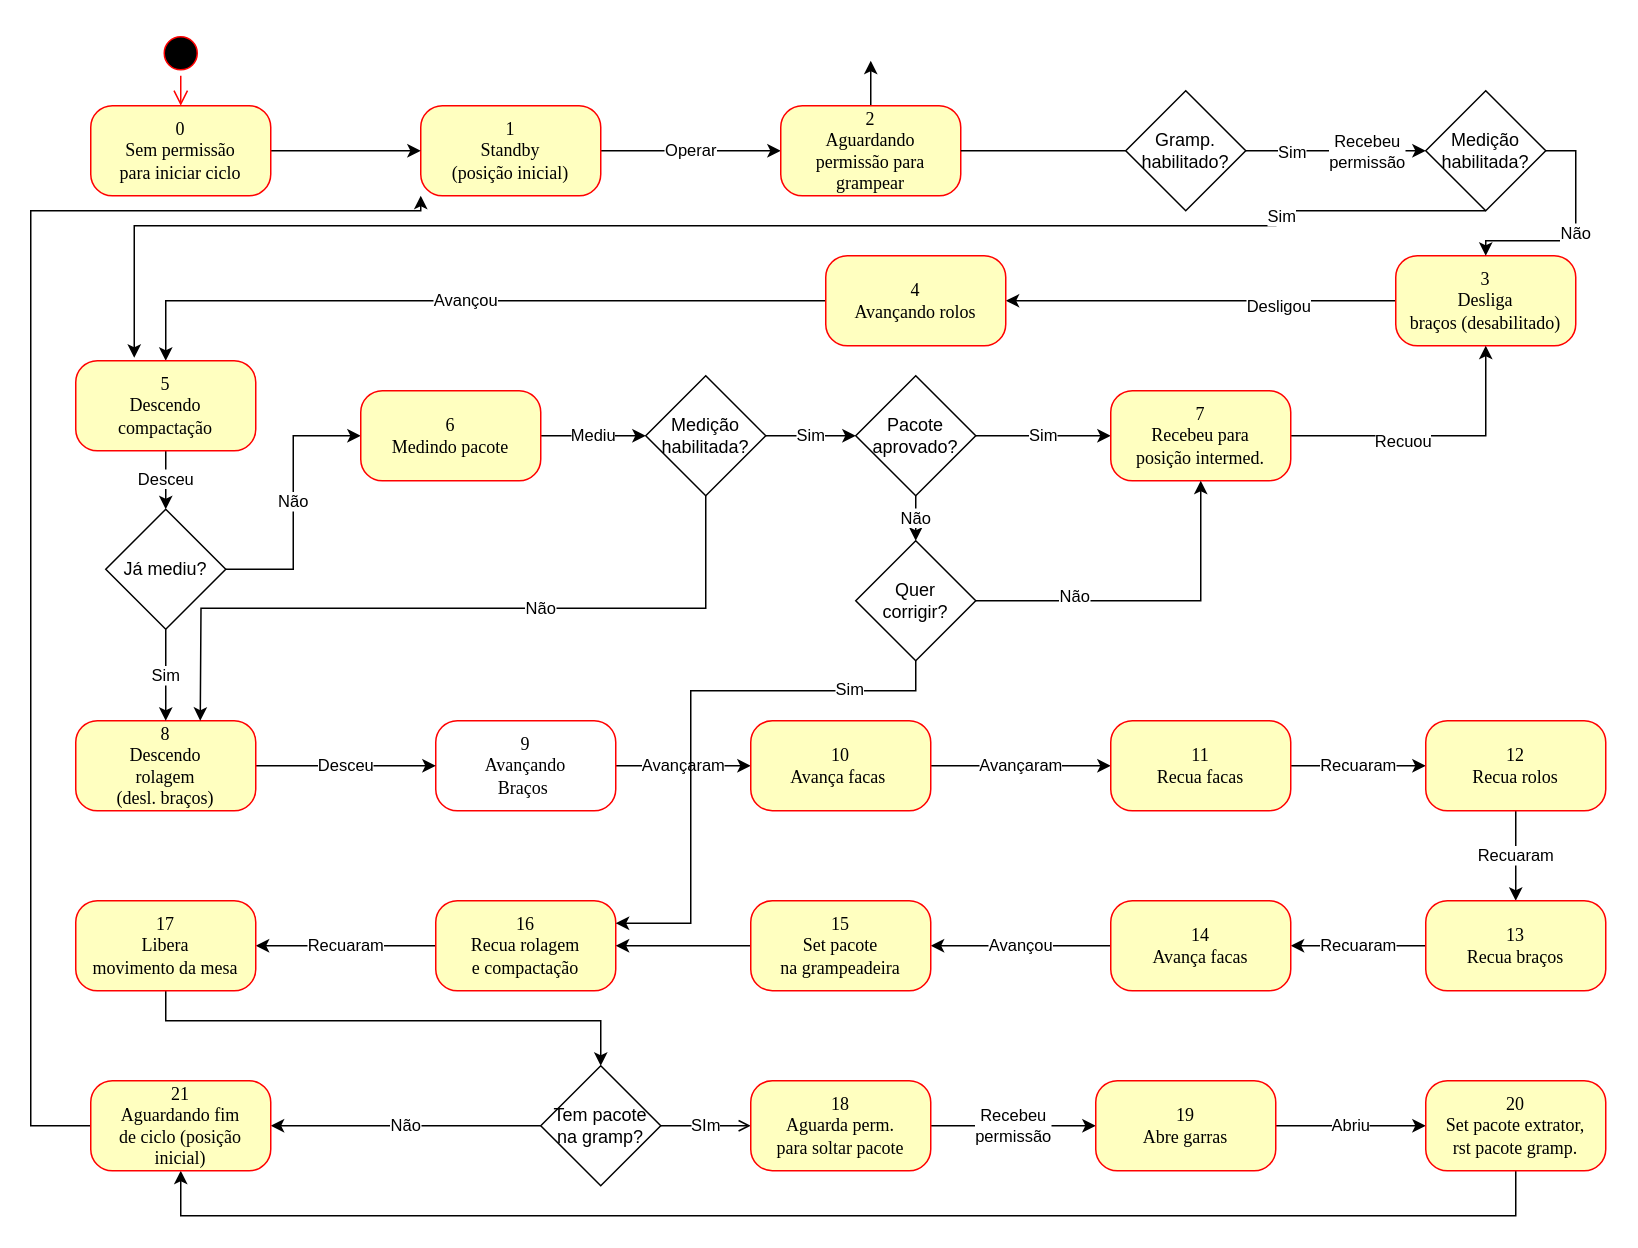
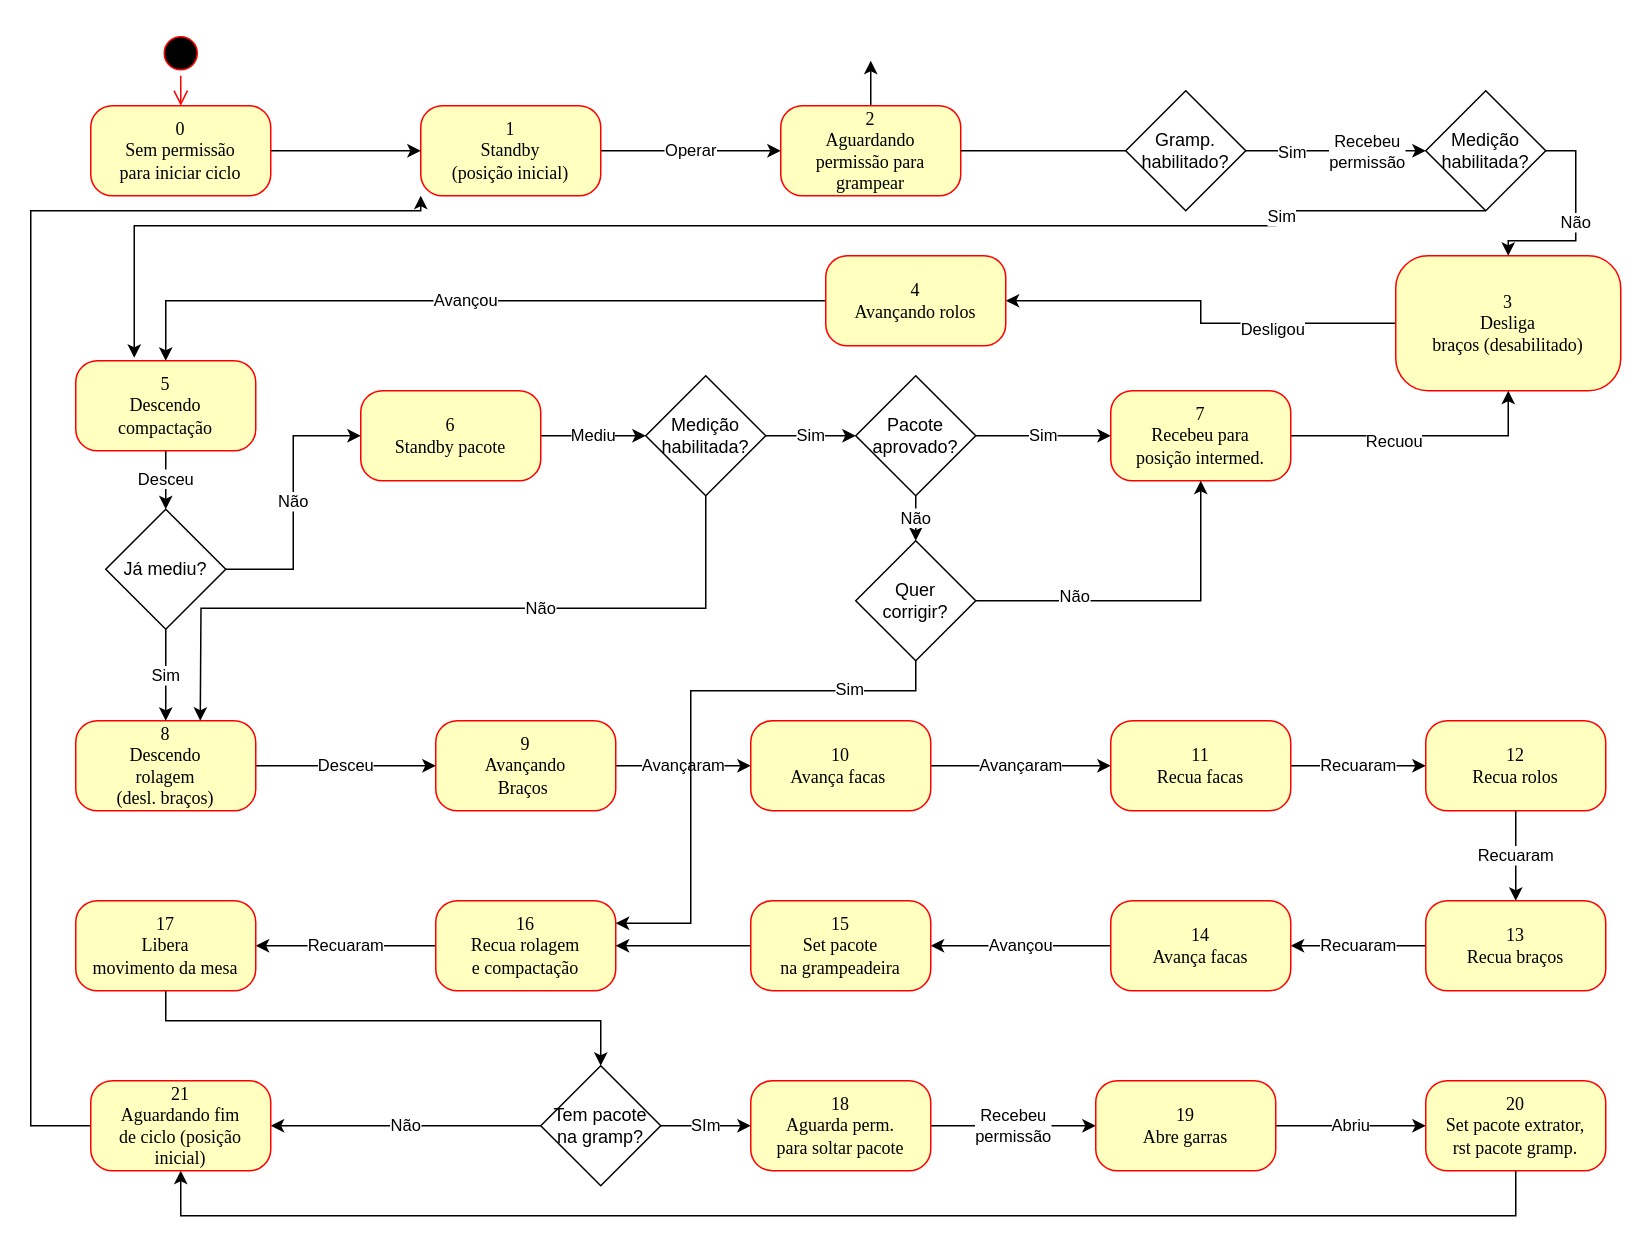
(1486, 301) -> (1508, 323)
(451, 436) -> (451, 436)
(526, 766) -> (526, 766)
(741, 1126) -> (739, 1126)
